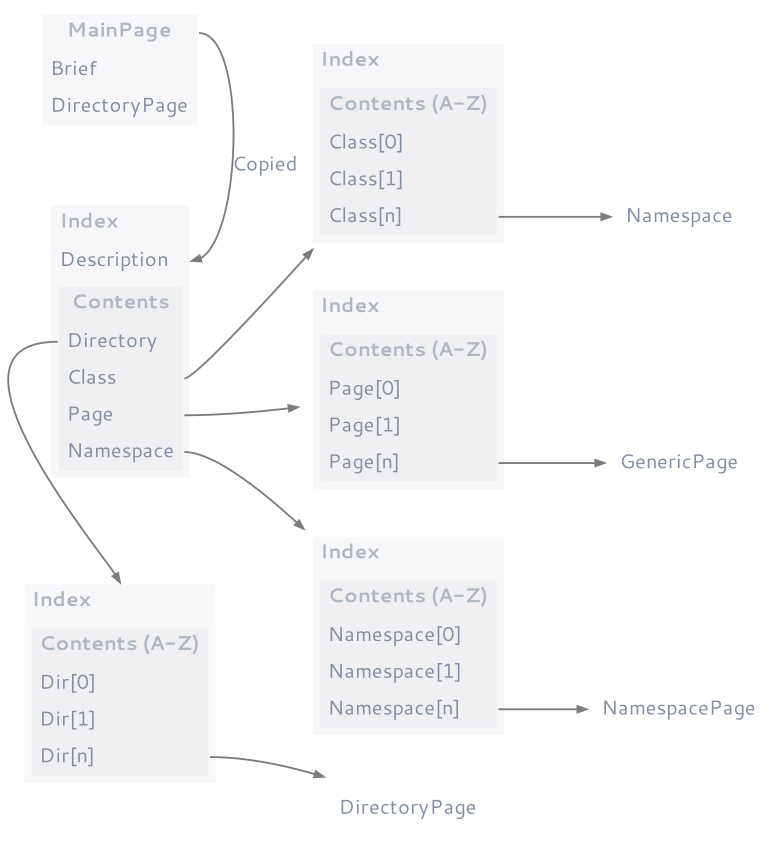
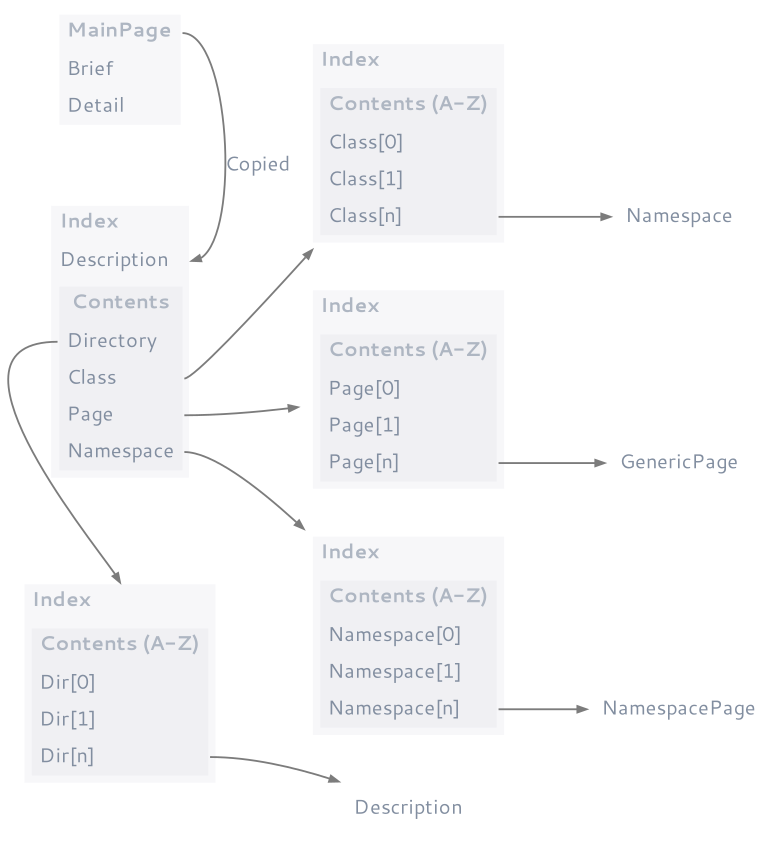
(120, 106) -> (96, 106)
(409, 809) -> (409, 809)
